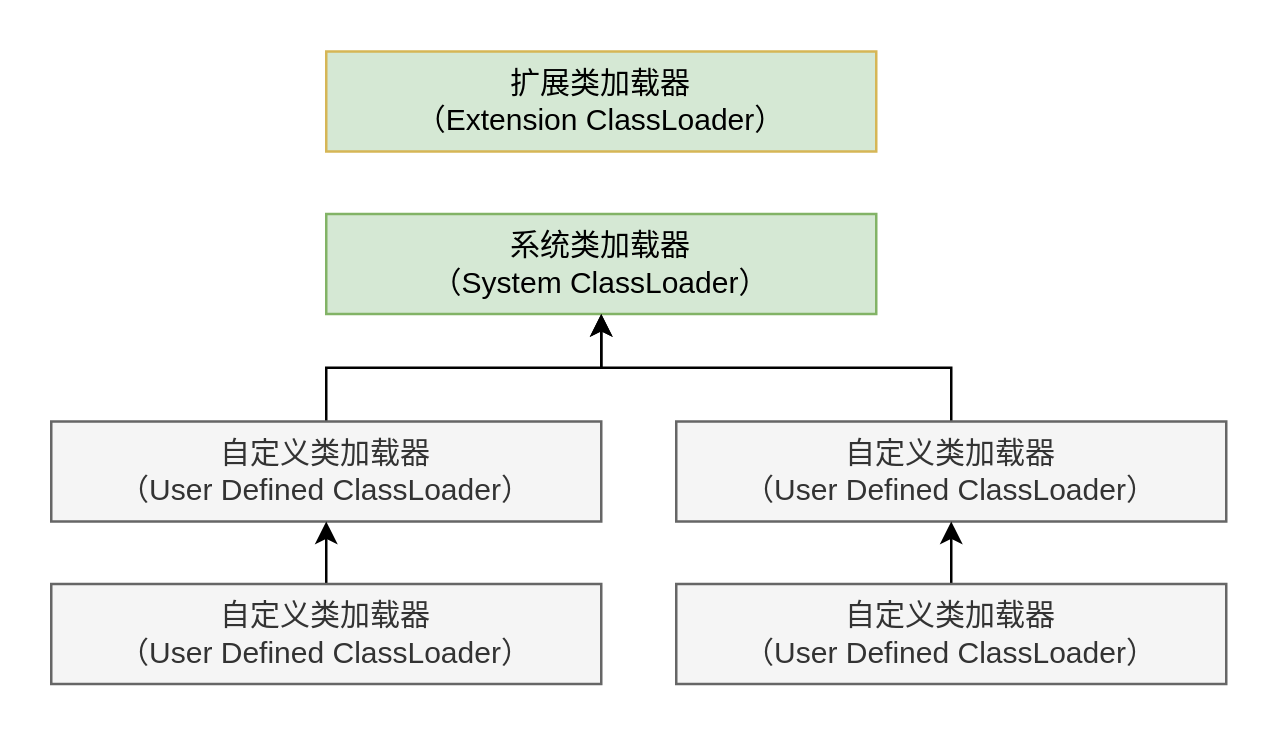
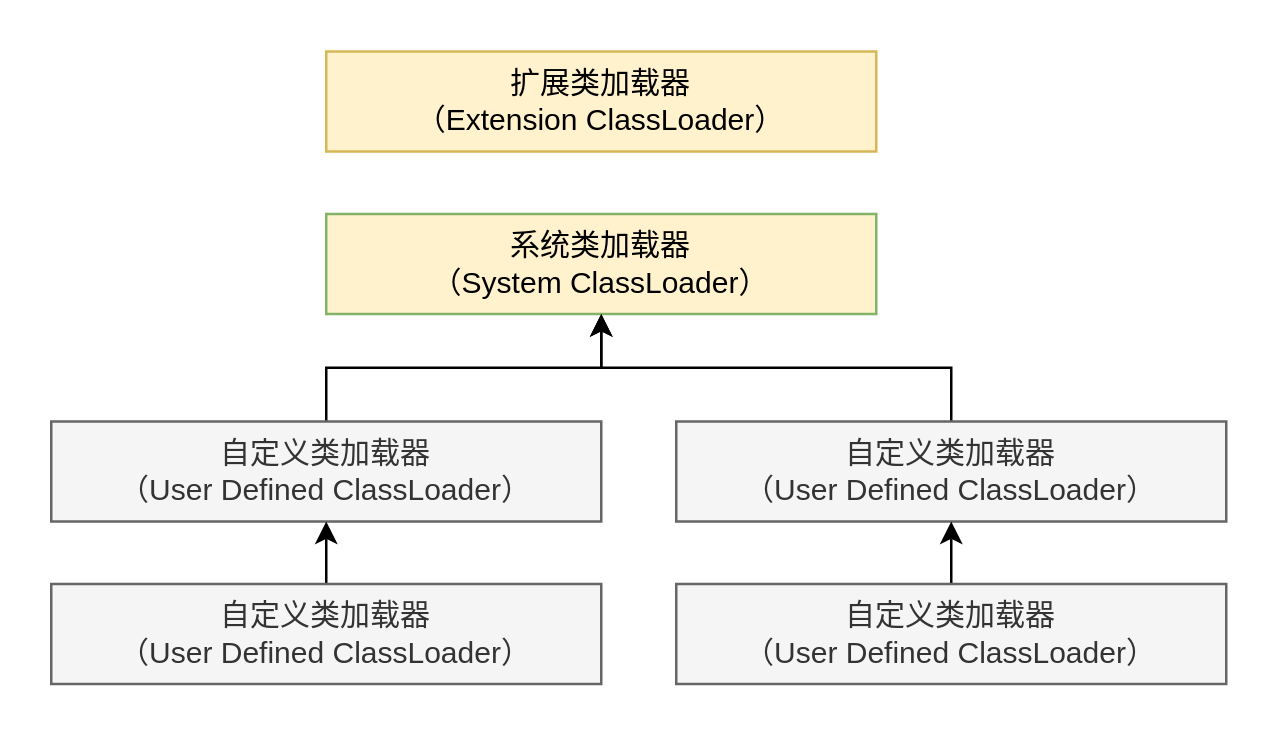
(601, 101) -> (601, 101)
(601, 264) -> (601, 264)
